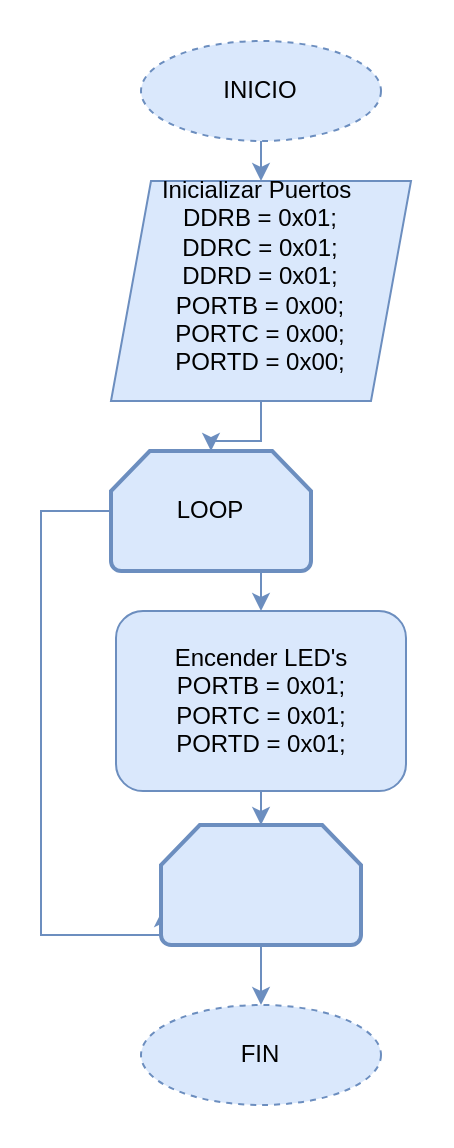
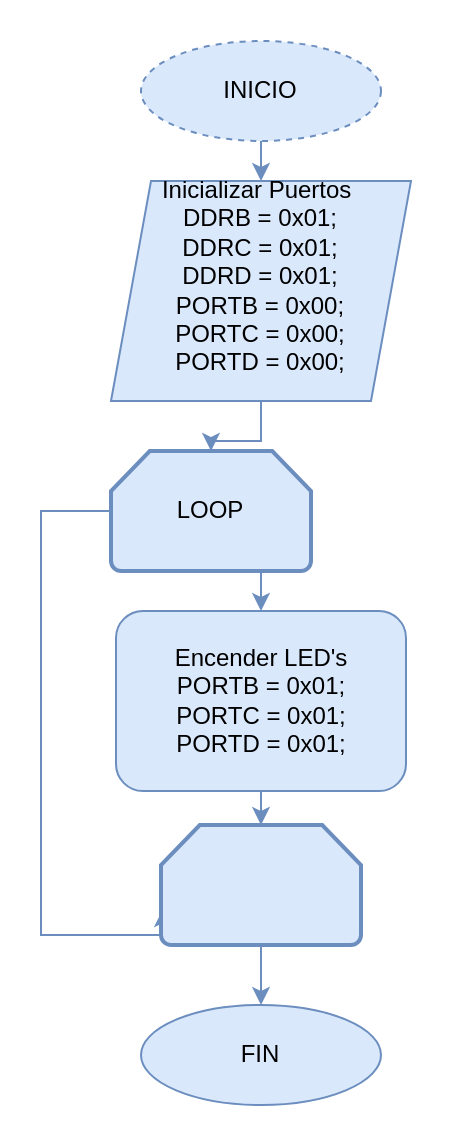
(261, 1055) -> (261, 1055)
